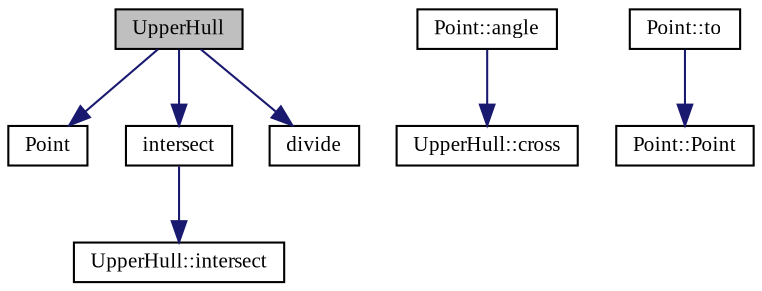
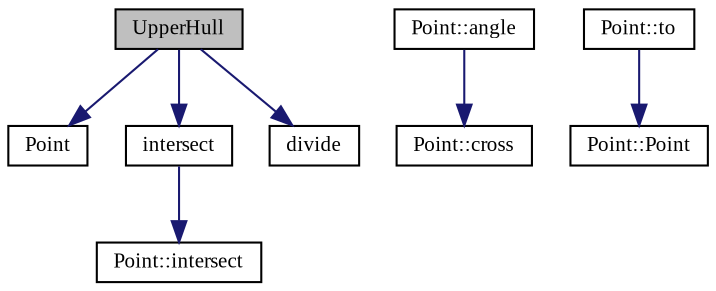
(487, 146) -> (464, 146)
(179, 262) -> (179, 262)
